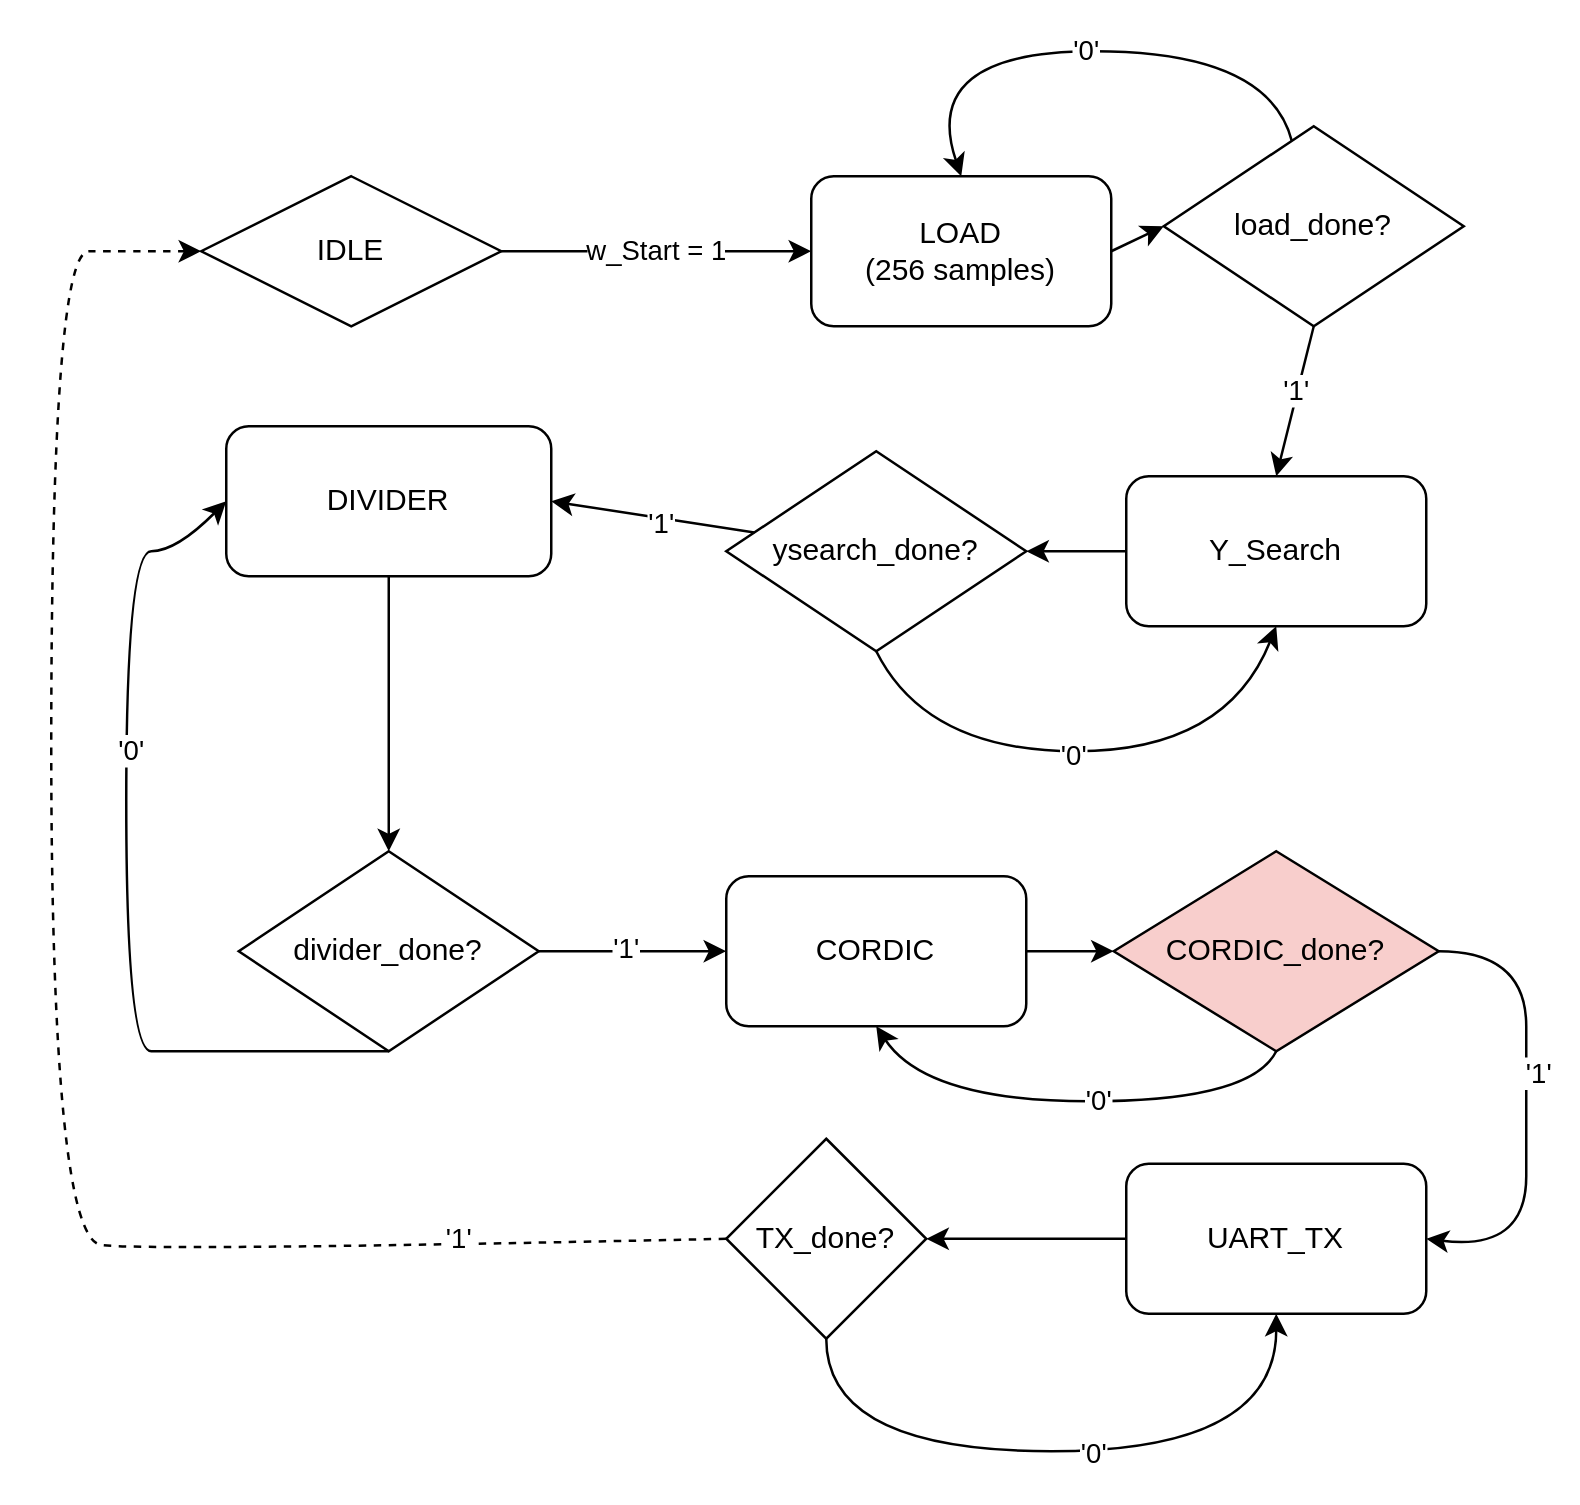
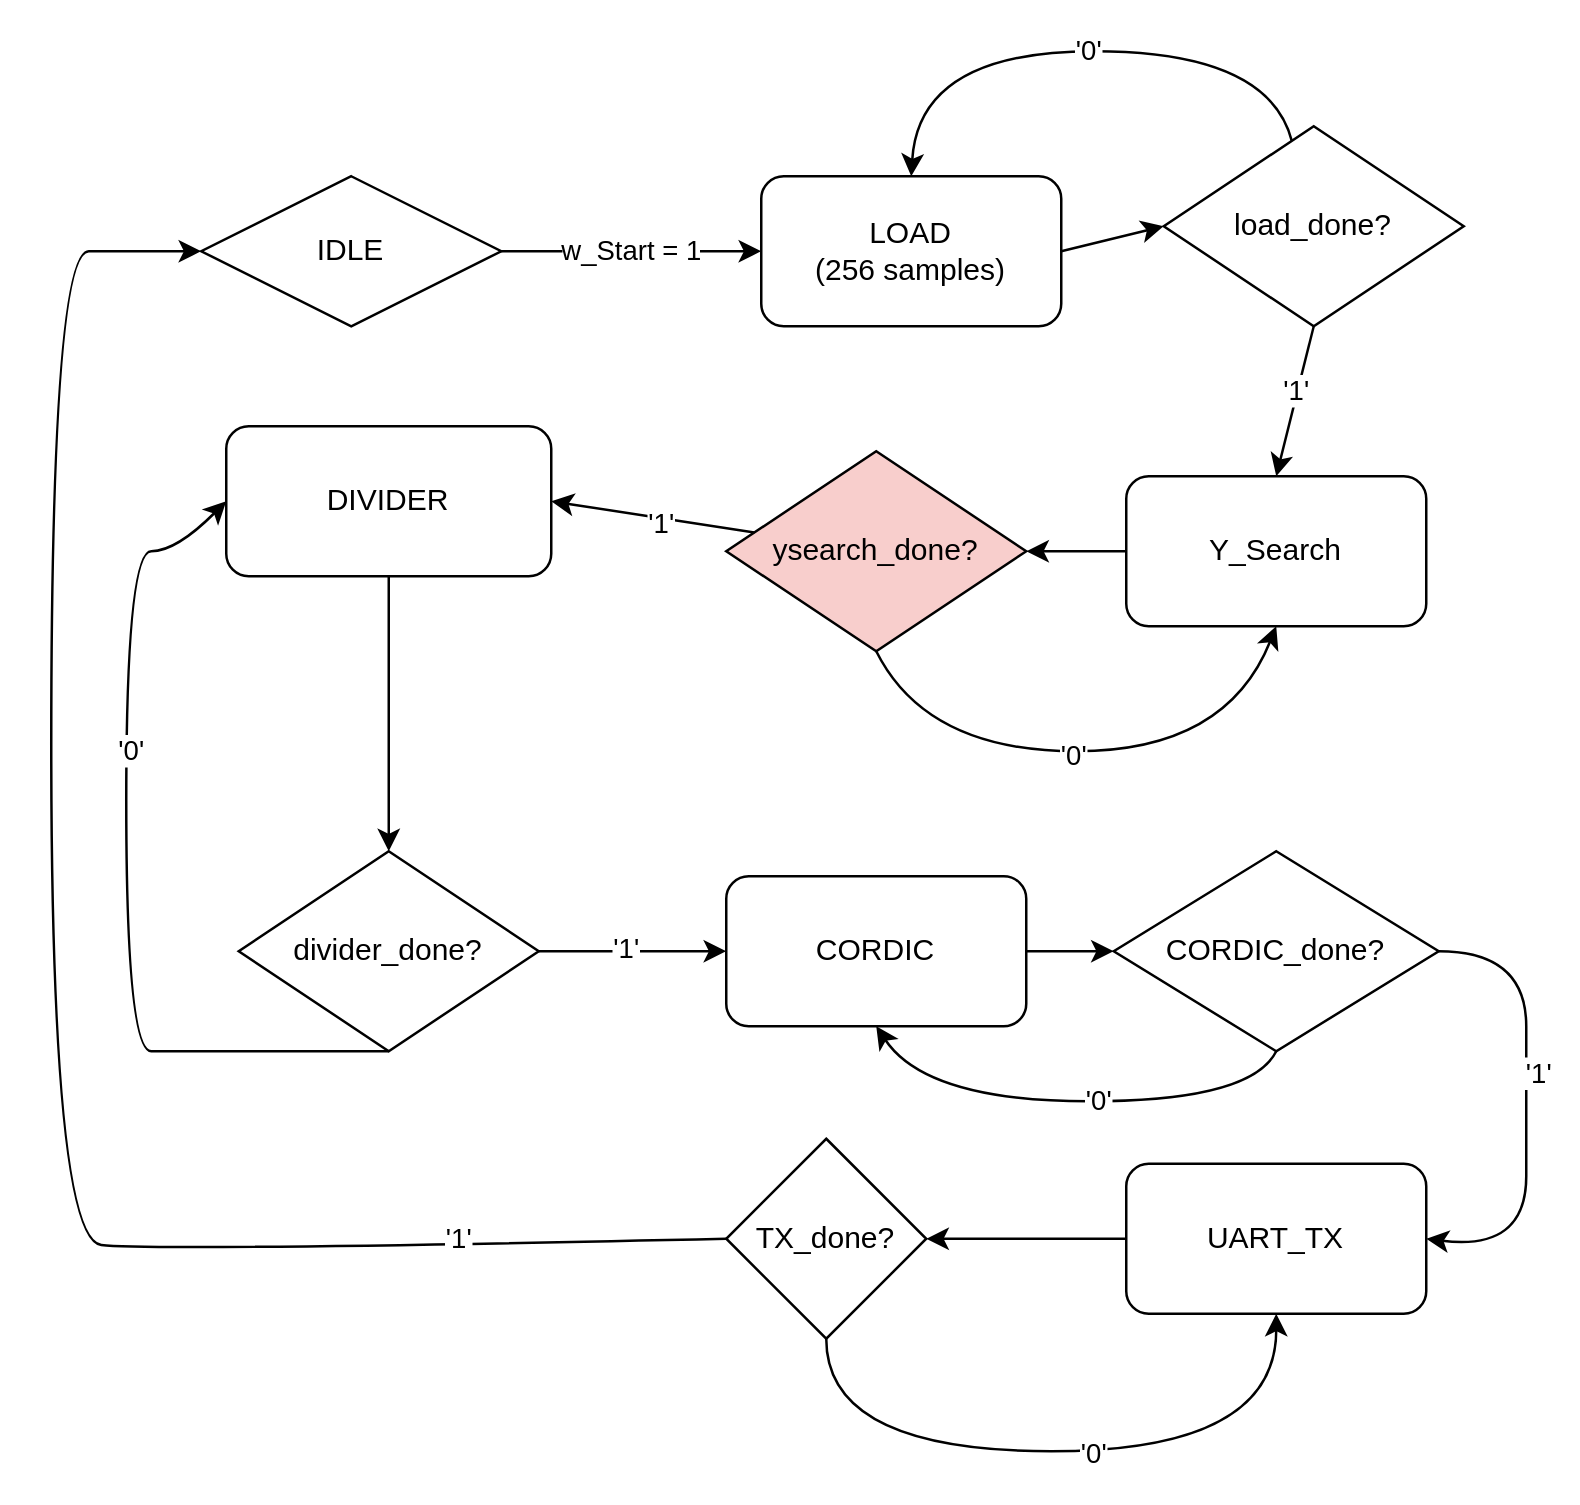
(961, 251) -> (911, 251)
(876, 551) -> (876, 551)
(52, 879) -> (52, 879)
(1276, 951) -> (1276, 951)
